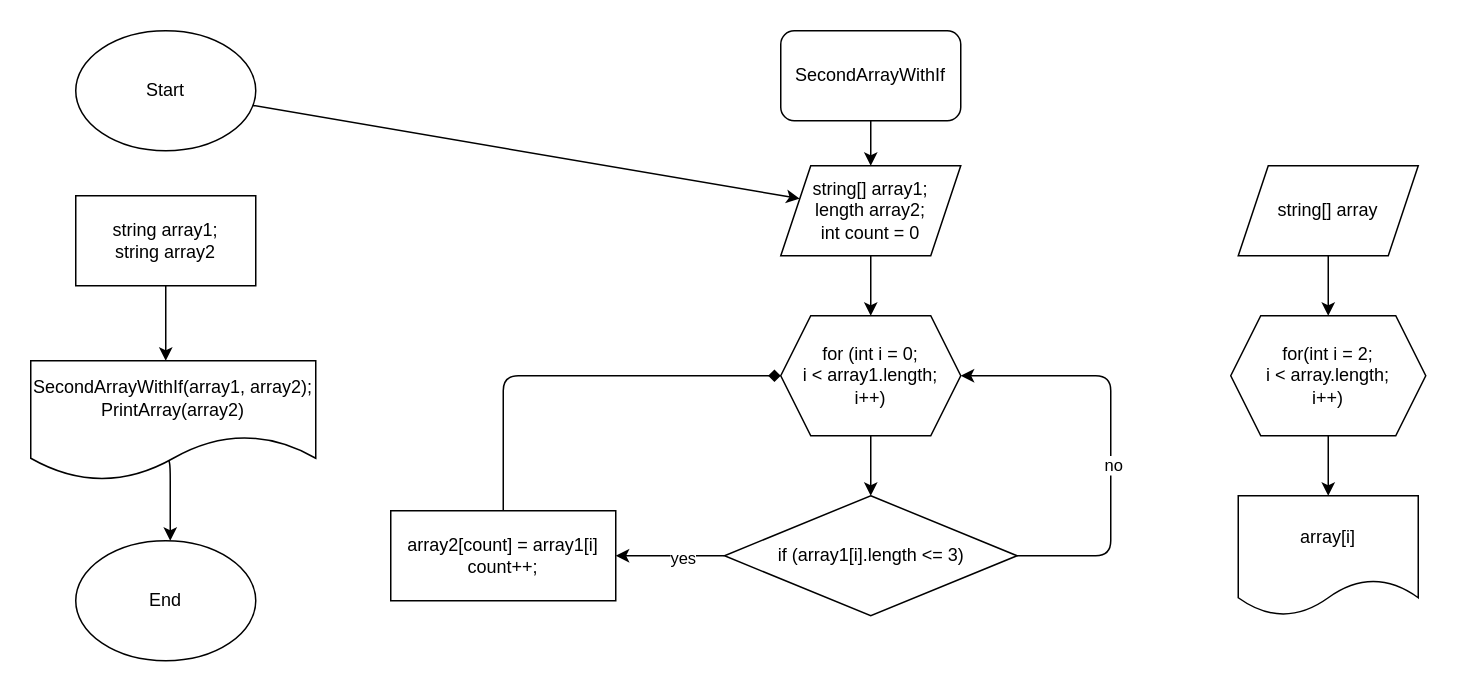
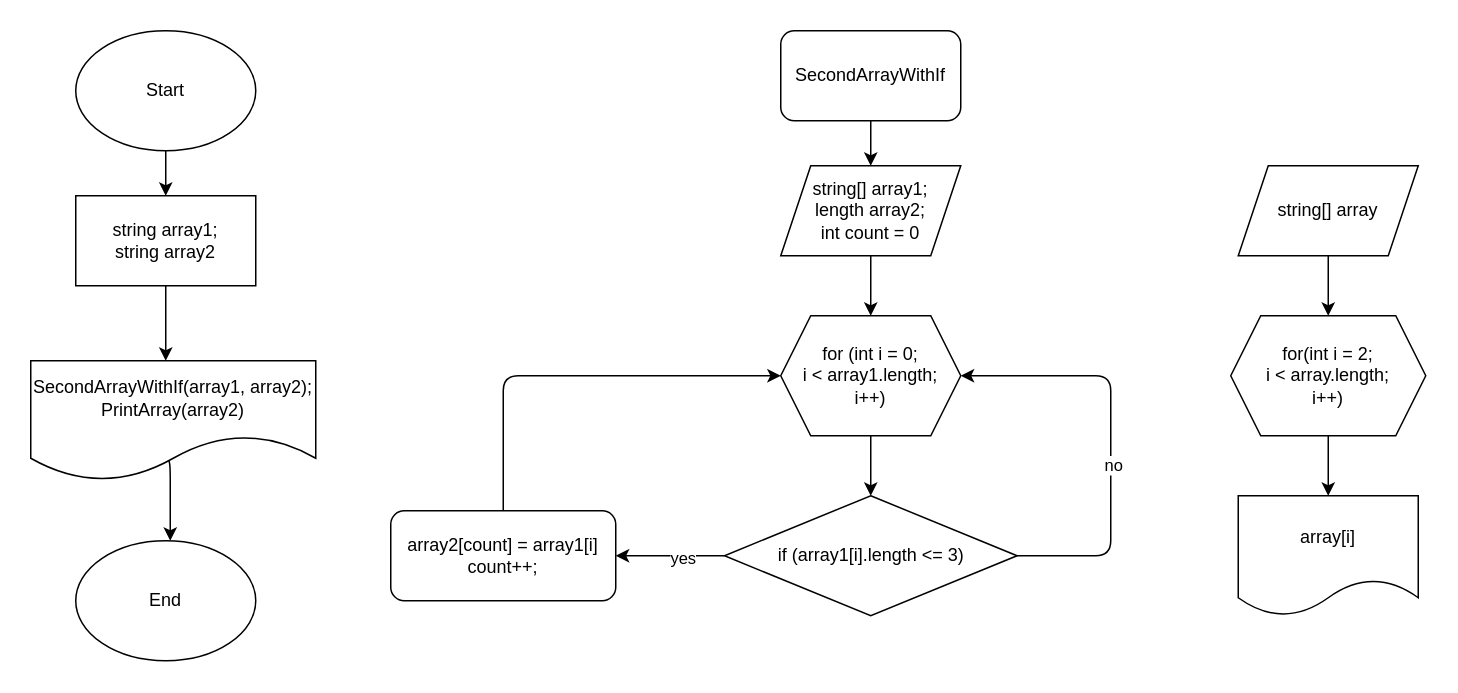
(521, 151) -> (166, 168)
(768, 376) -> (769, 376)
(503, 556) -> (503, 556)
